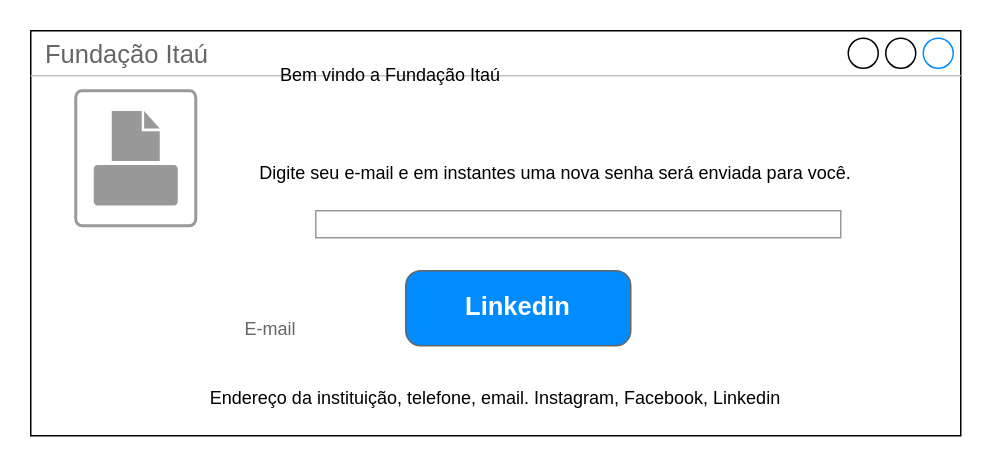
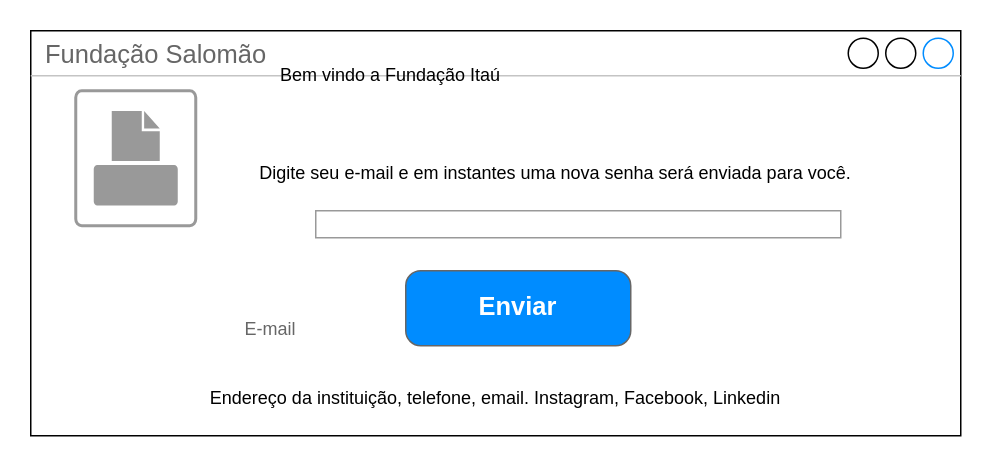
(135, 57) -> (153, 57)
(518, 308) -> (518, 308)
